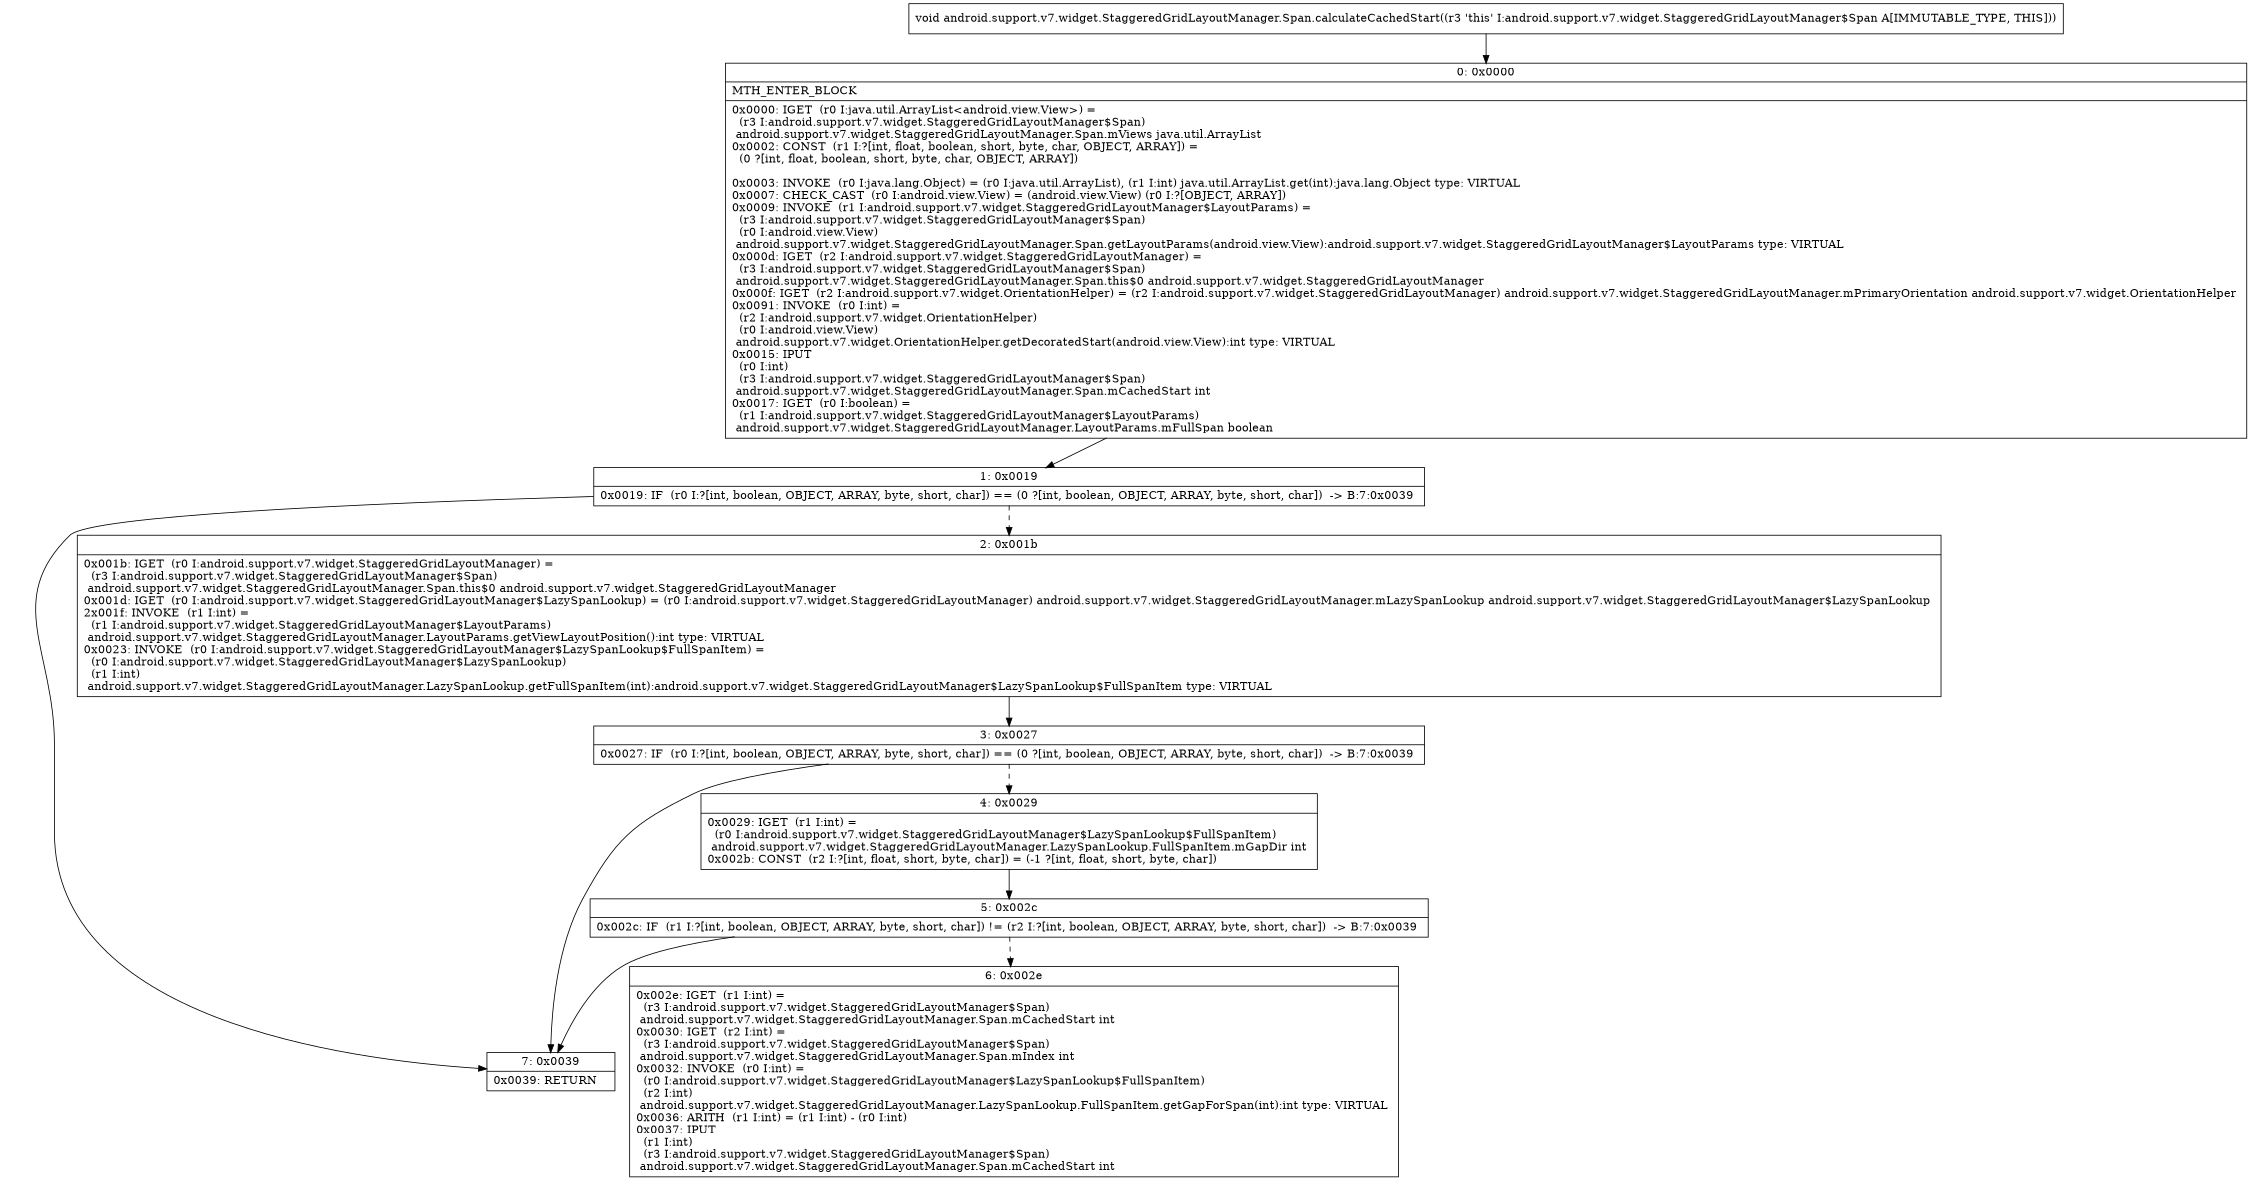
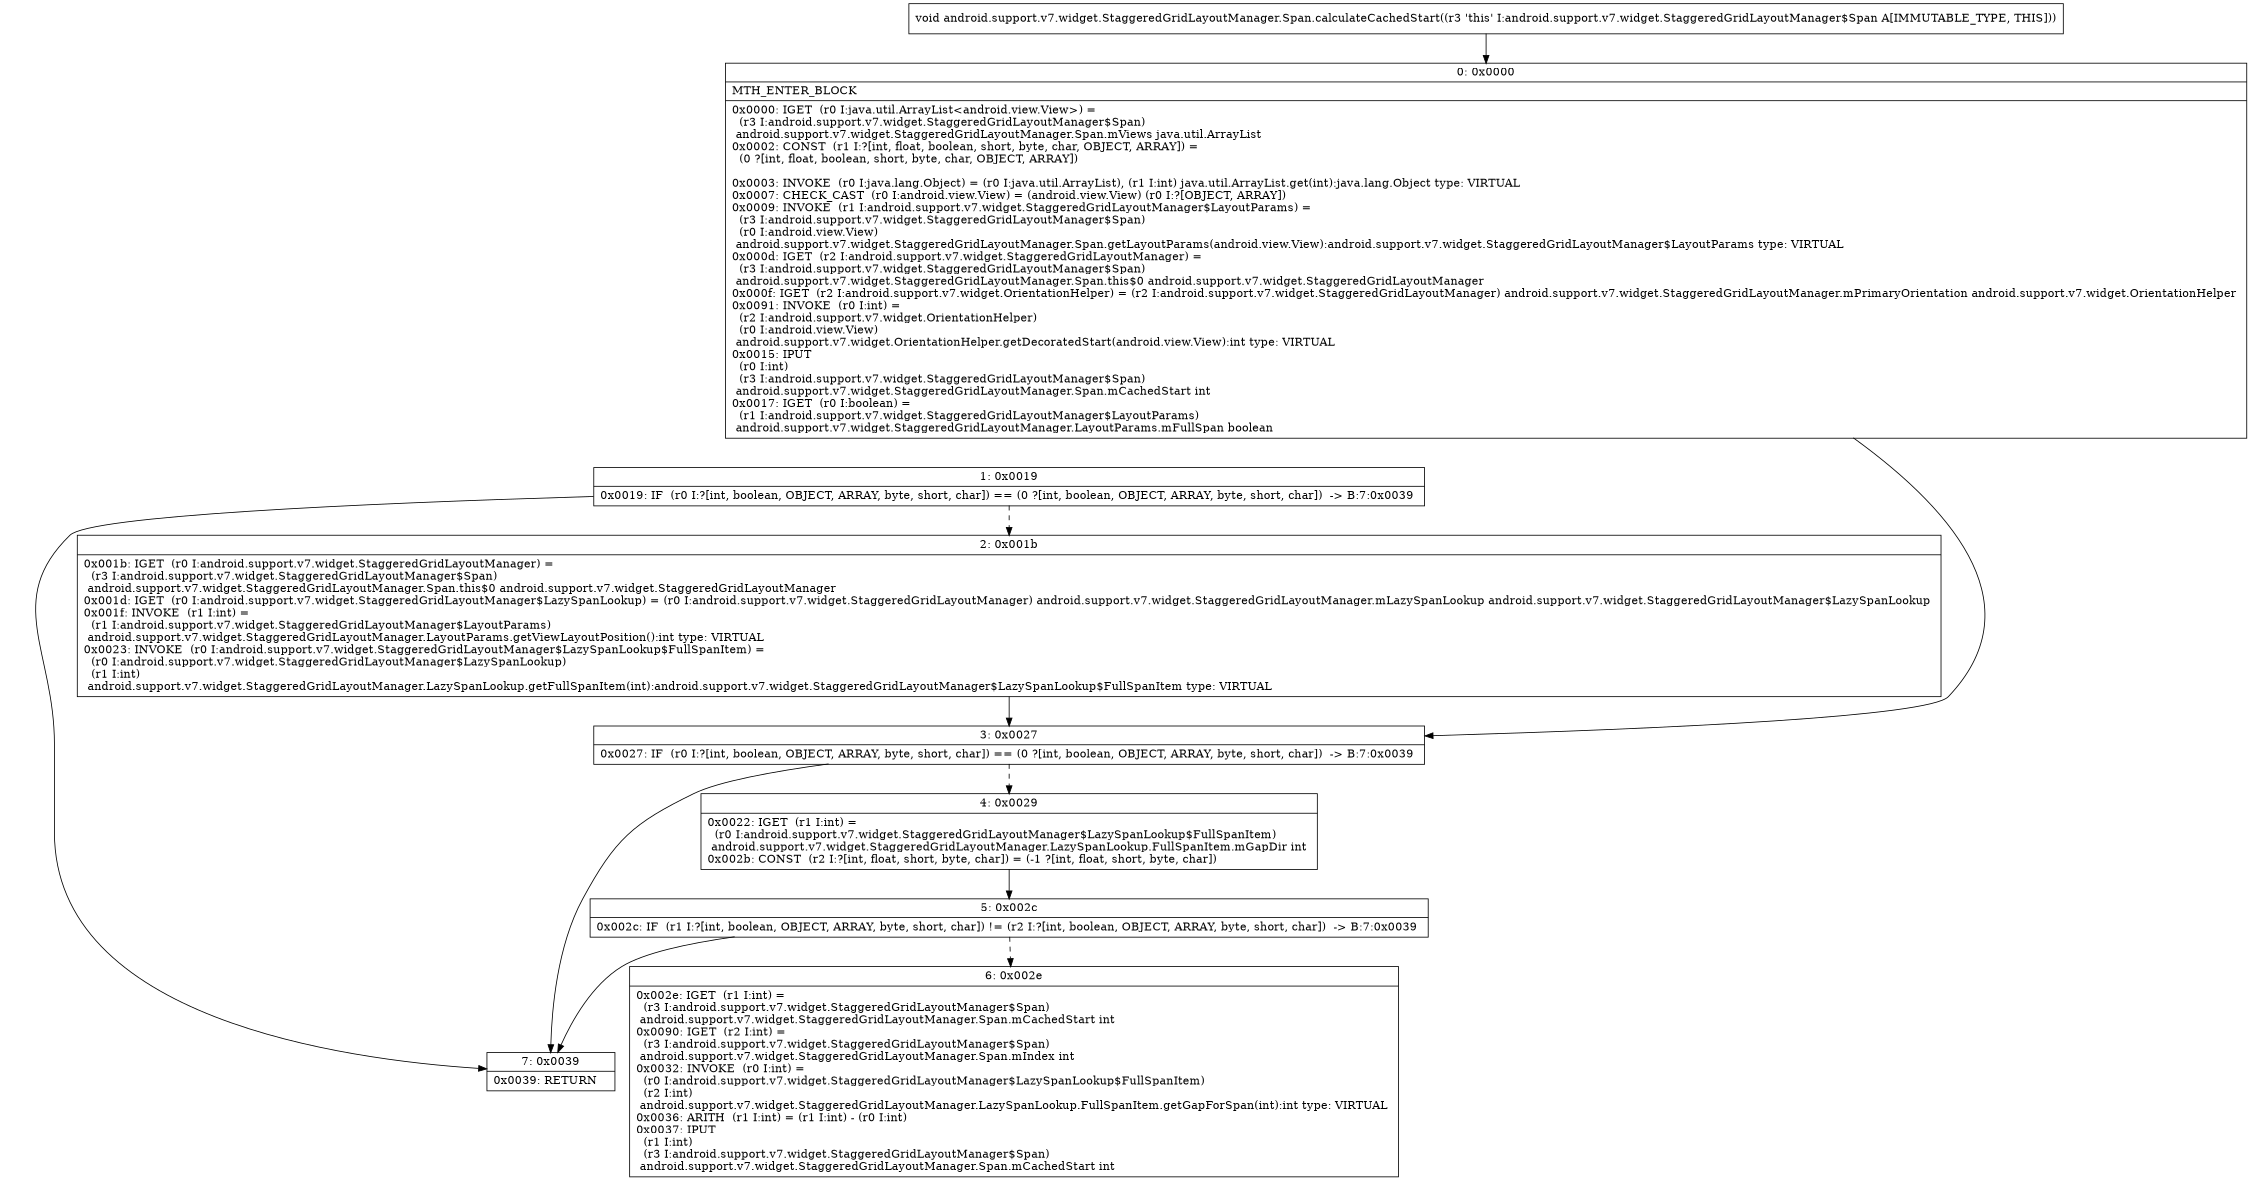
(1080, 451) -> (1851, 715)
(169, 613) -> (169, 613)
(785, 823) -> (785, 823)
(713, 1032) -> (713, 1032)
